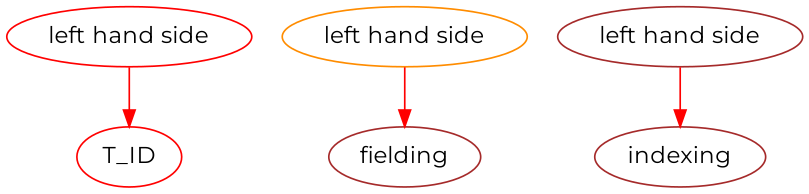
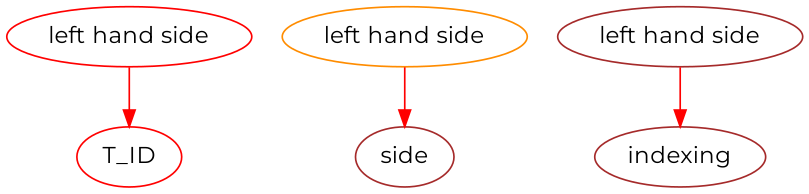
(405, 157) -> (405, 157)
